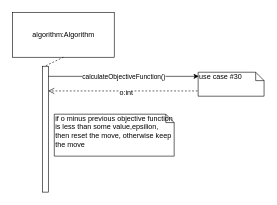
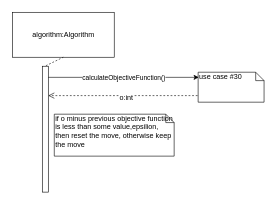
(231, 84) -> (231, 87)
